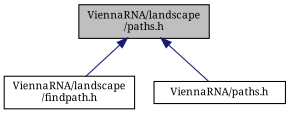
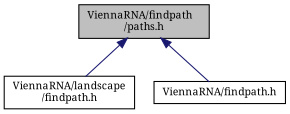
(144, 22) -> (144, 22)
(220, 93) -> (220, 93)
